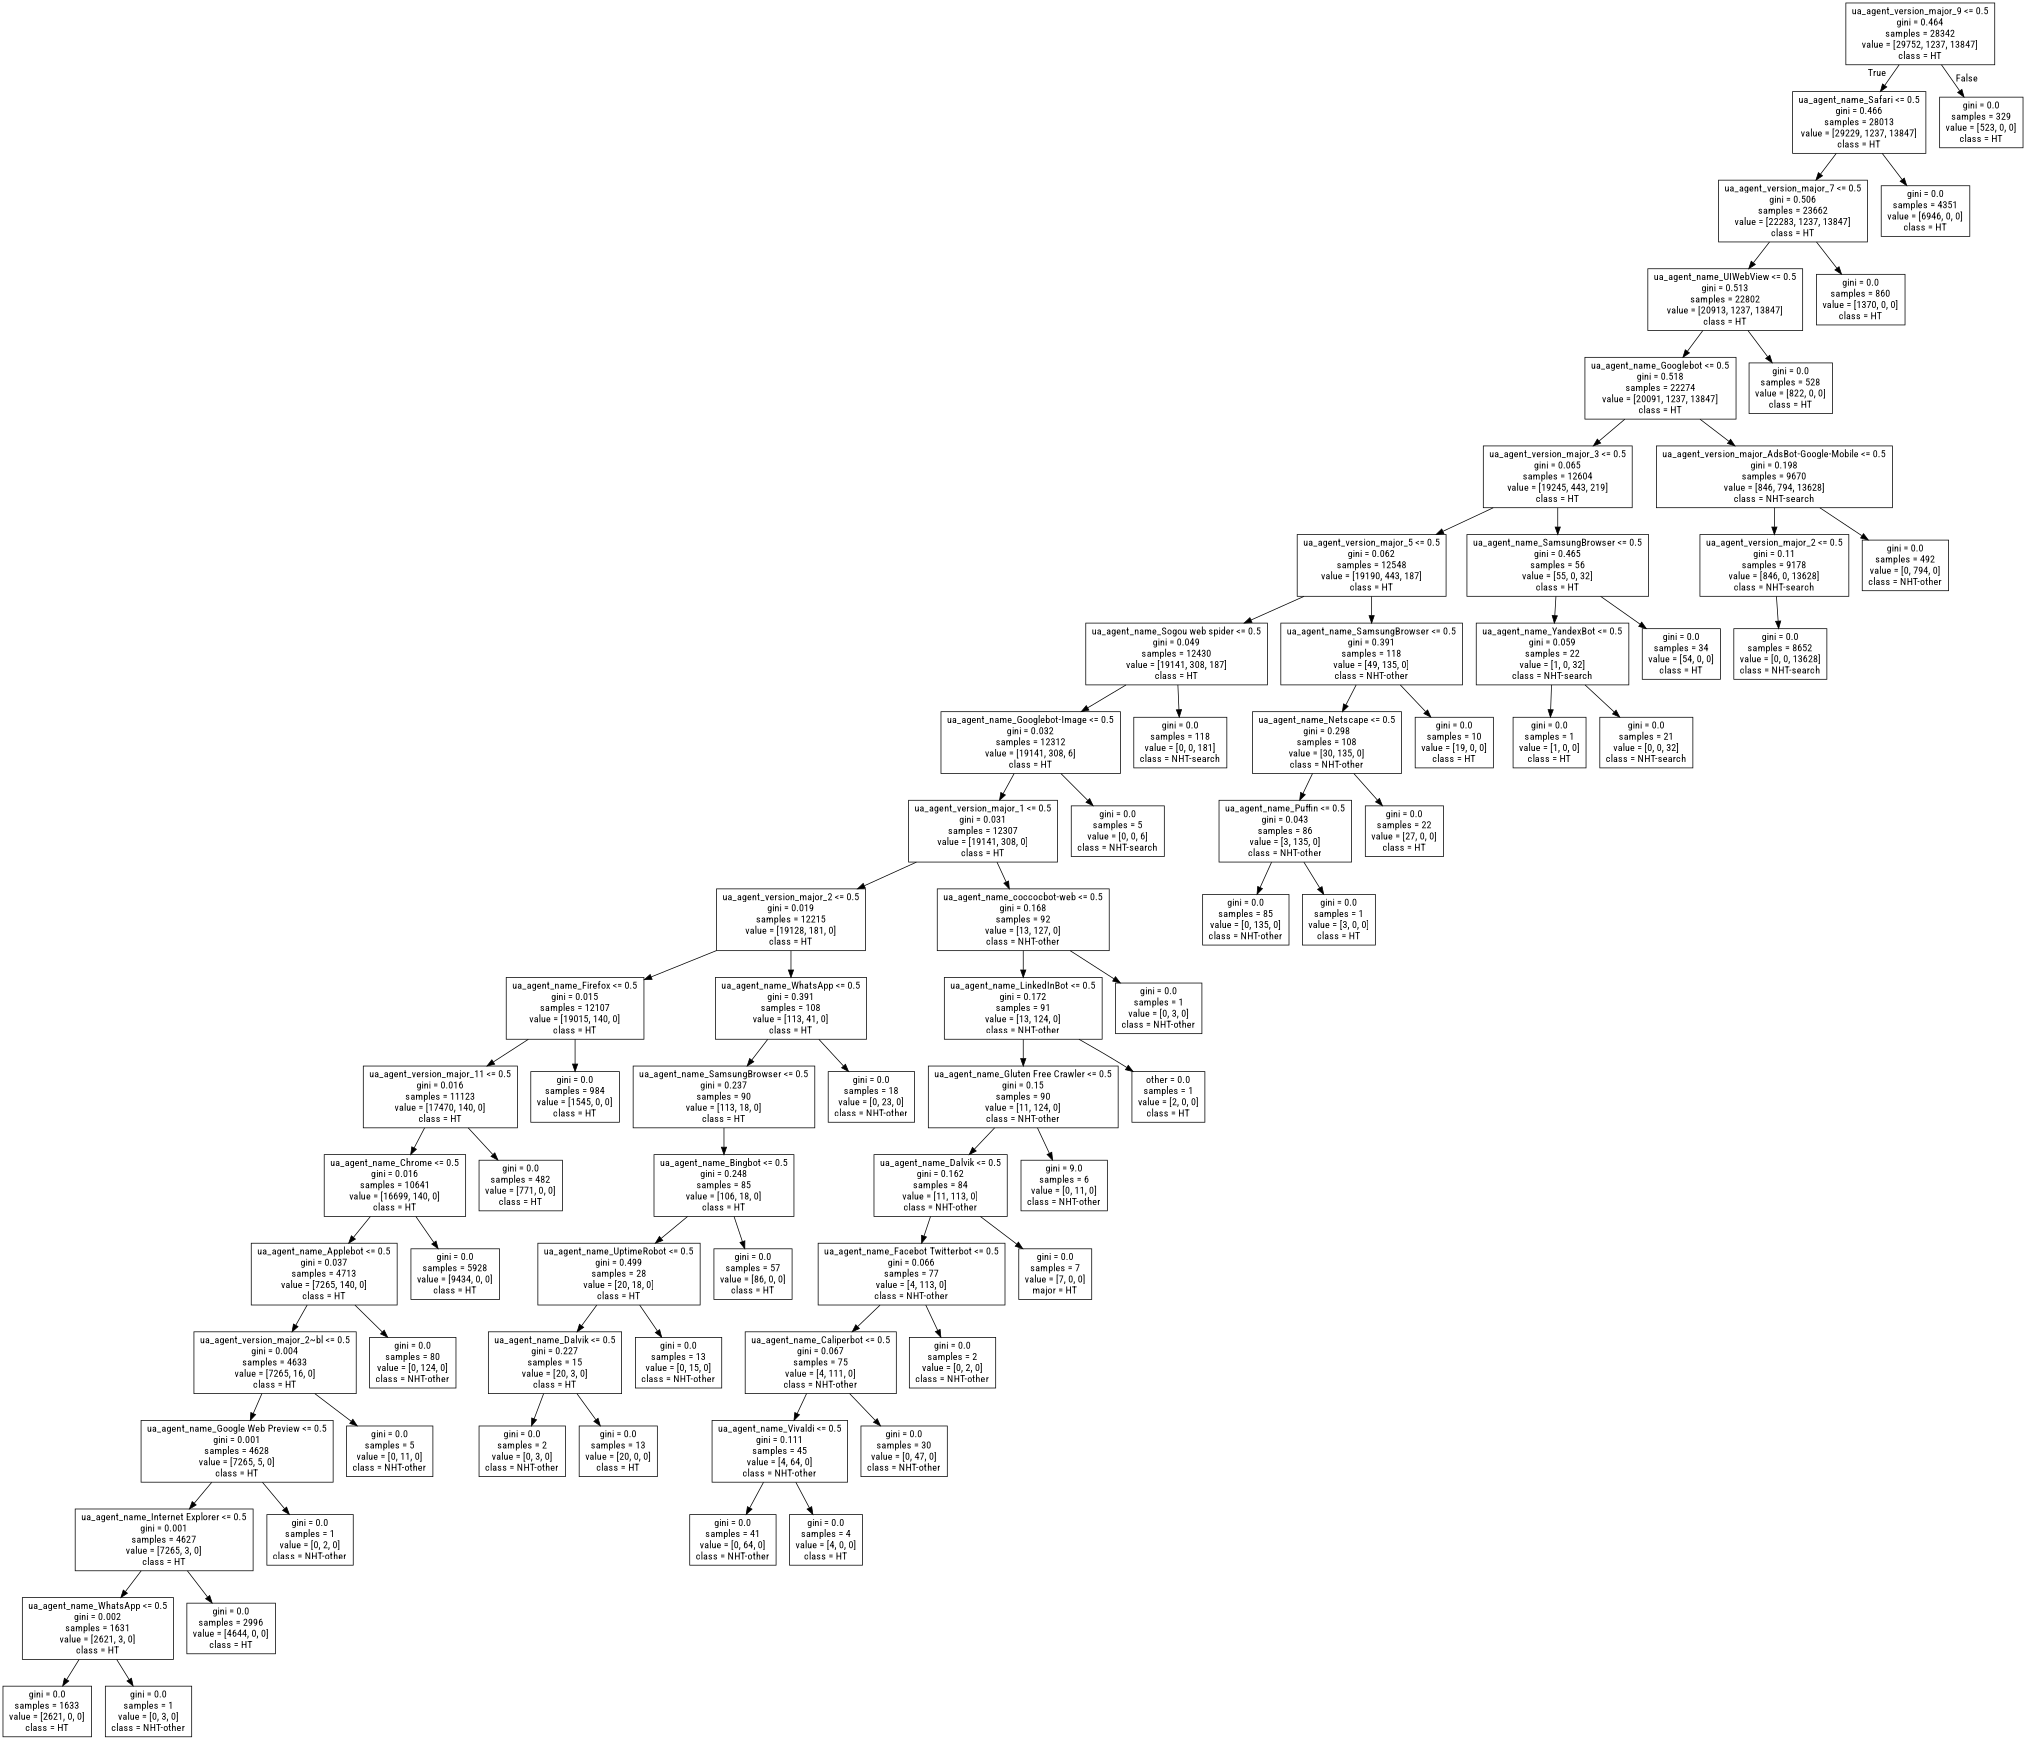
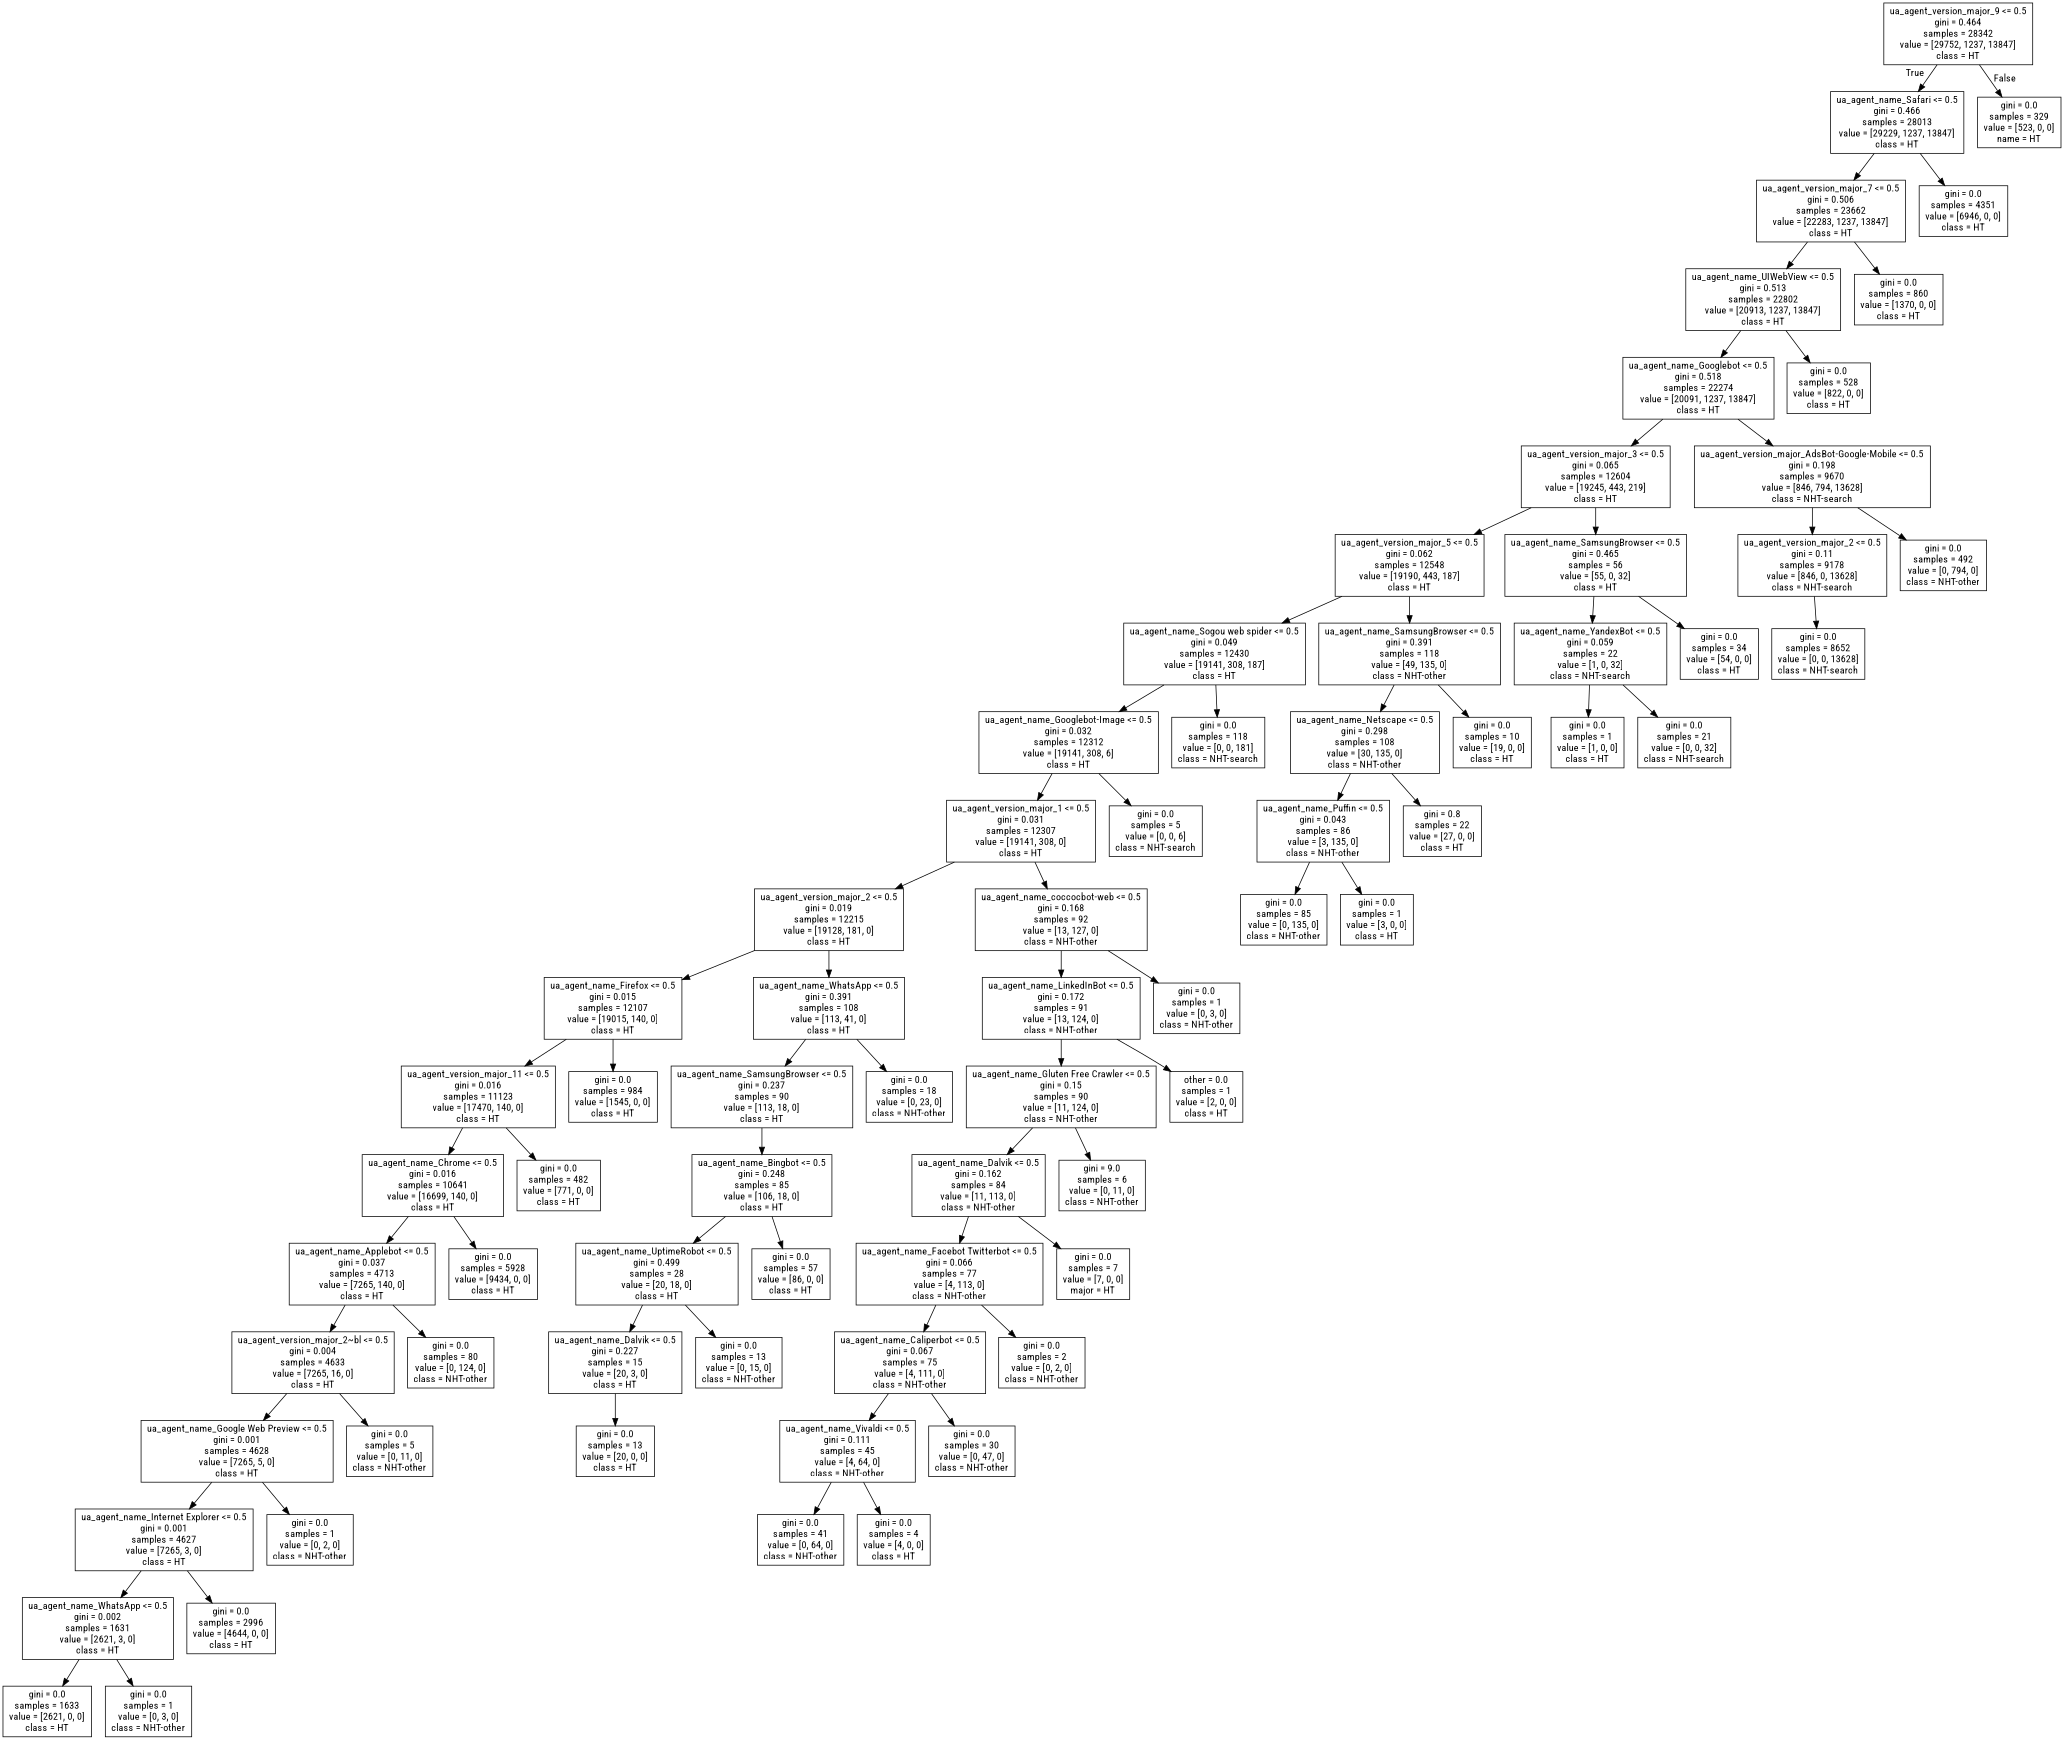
(1981, 122) -> (2019, 122)
(1404, 831) -> (1442, 831)
(522, 1451) -> none
